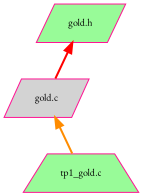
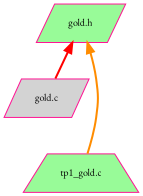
(66, 140) -> (98, 103)
